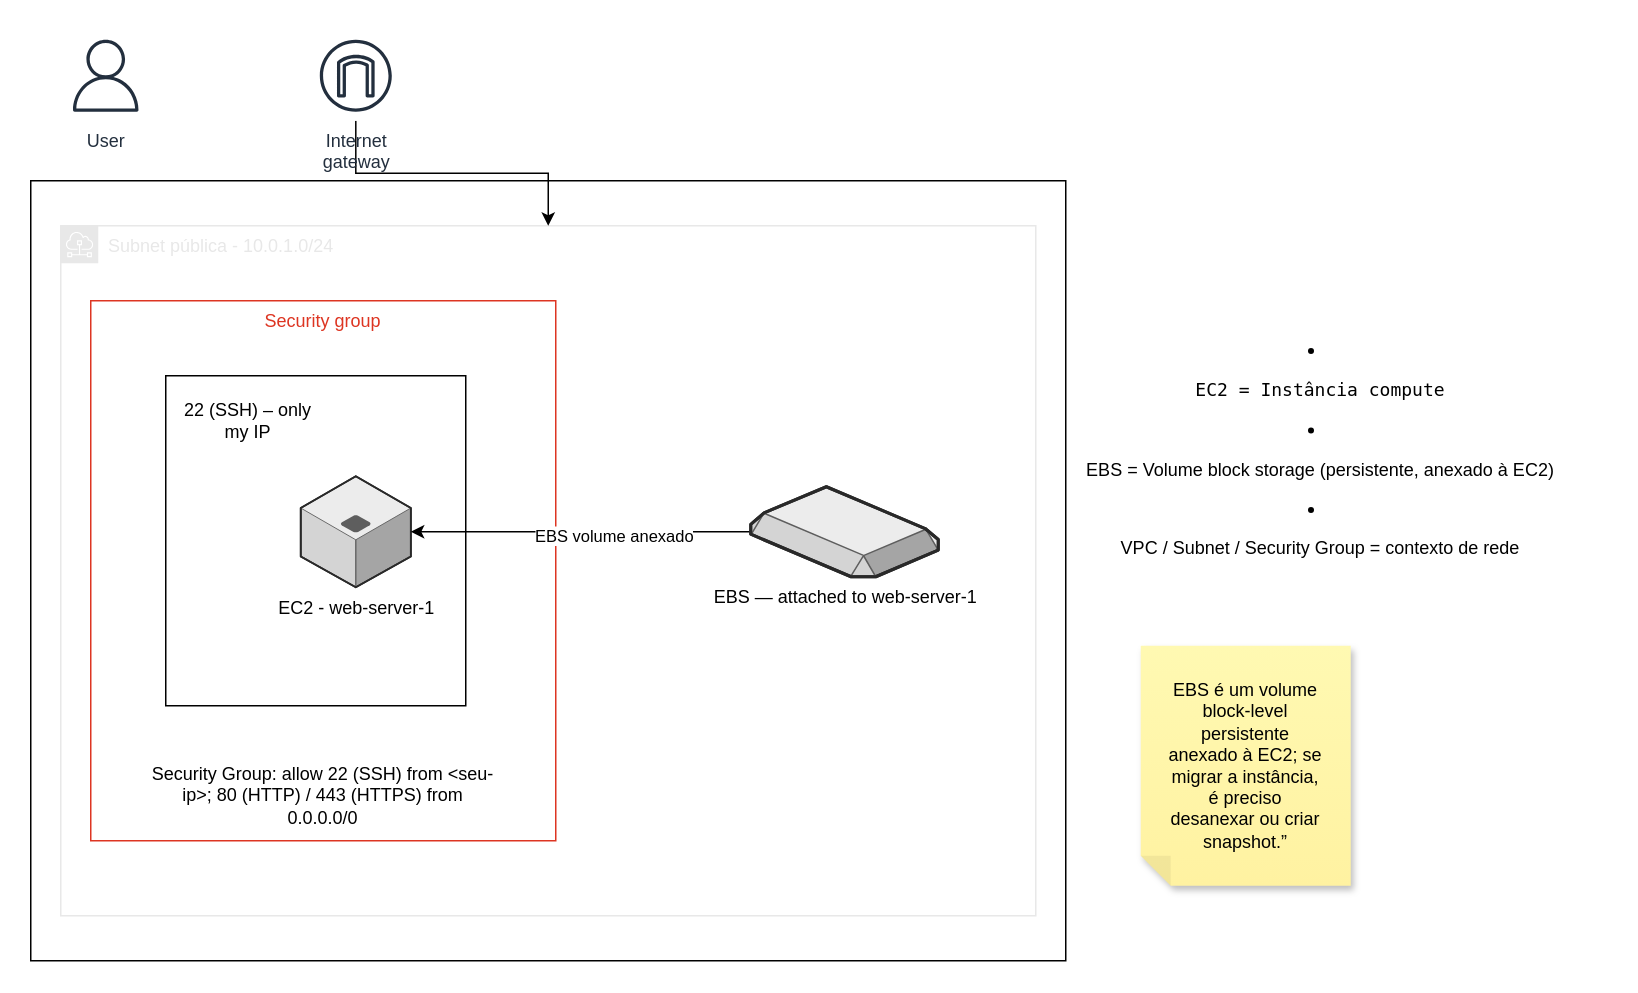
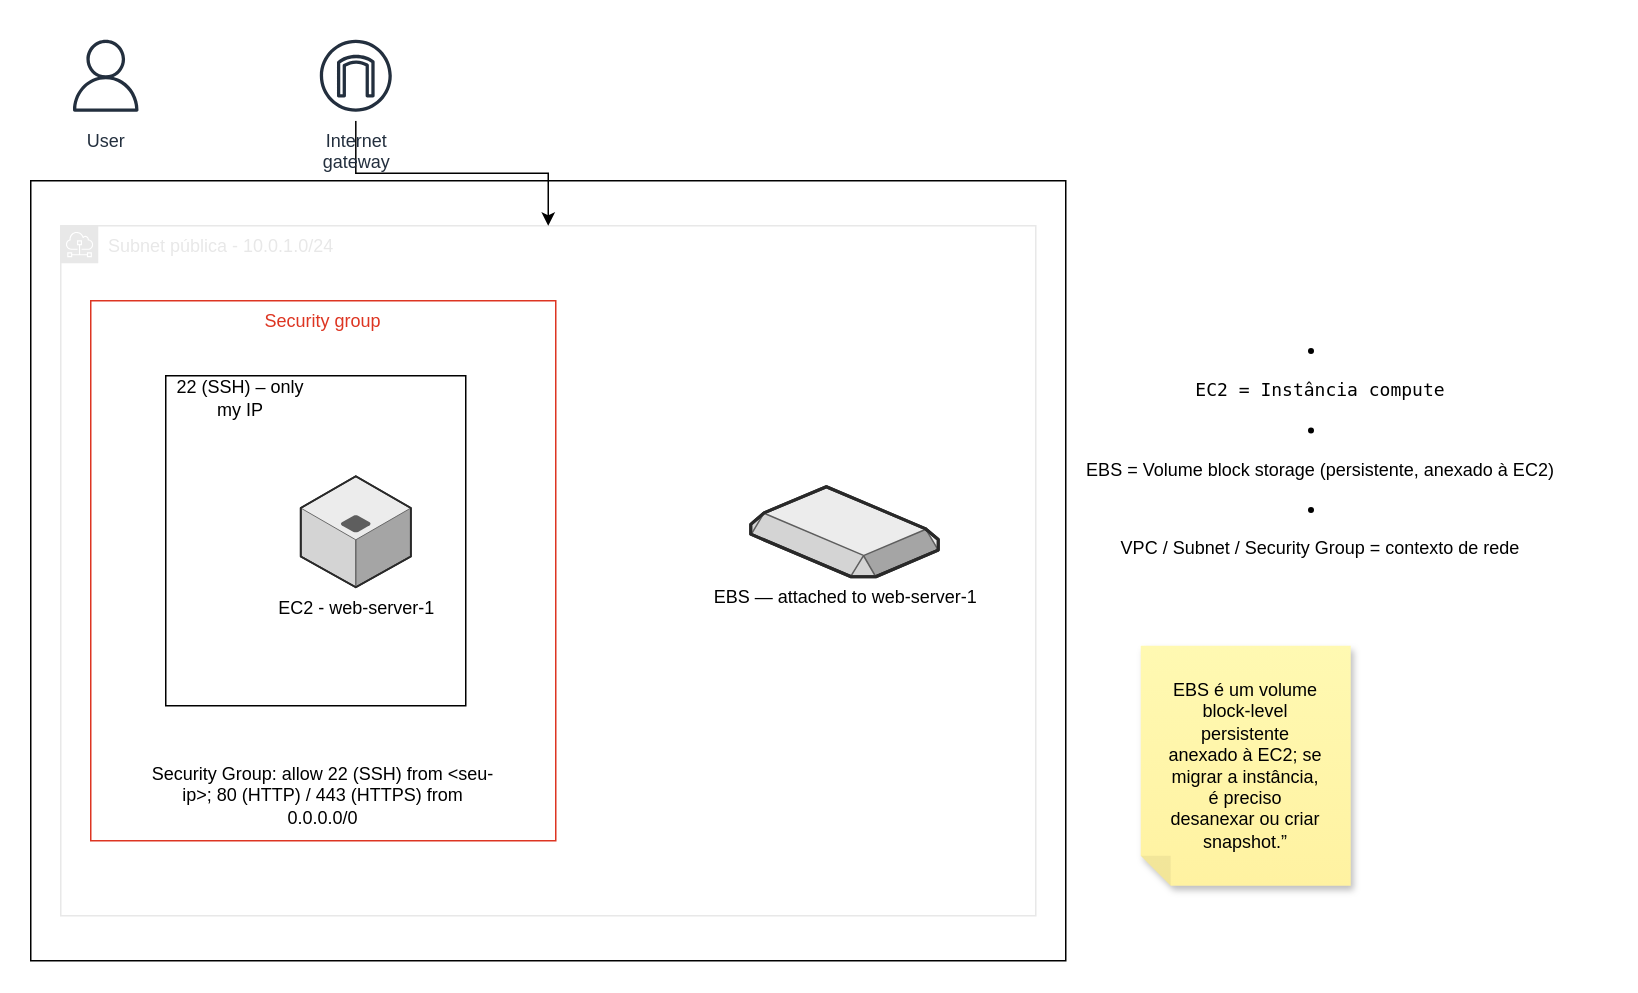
(248, 421) -> (241, 398)
(584, 532) -> none
